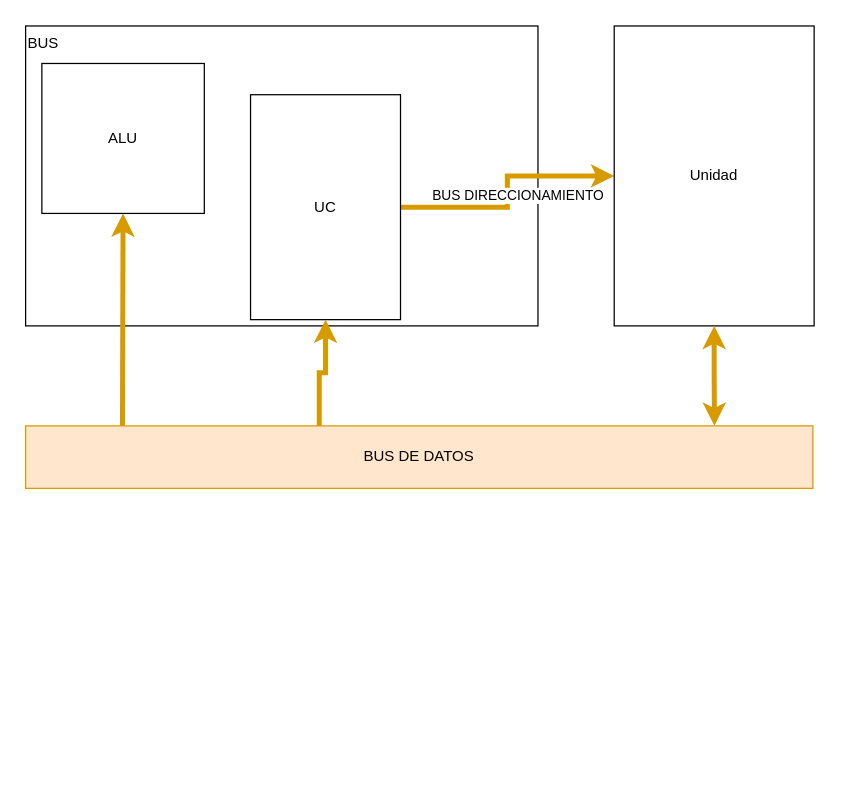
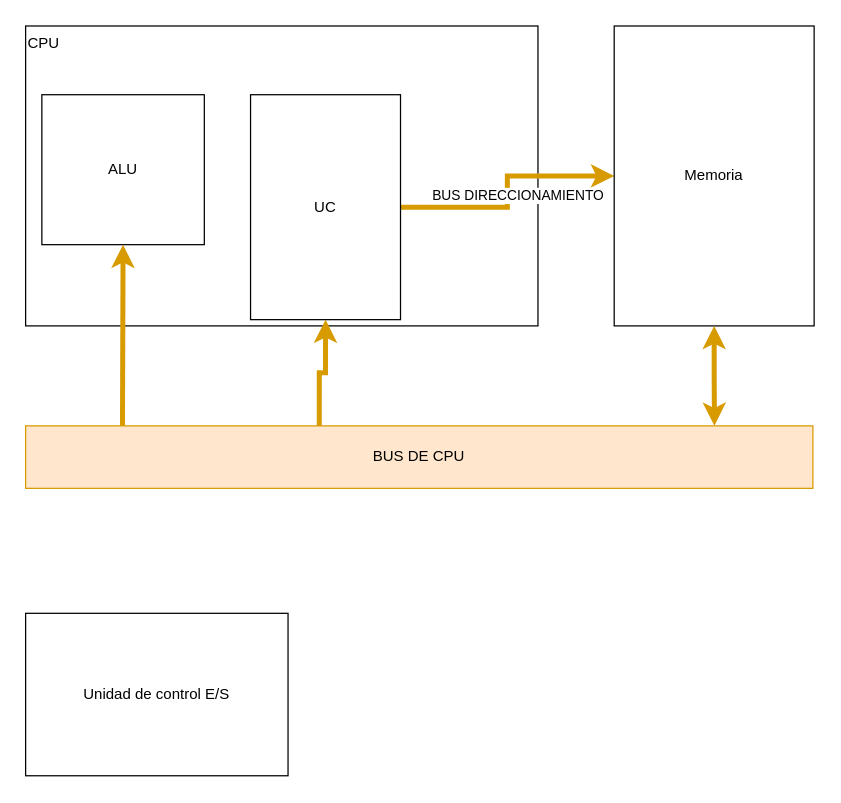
(41, 43) -> (41, 43)
(123, 138) -> (123, 169)
(714, 176) -> (714, 176)
(419, 457) -> (419, 457)
none -> (157, 694)
